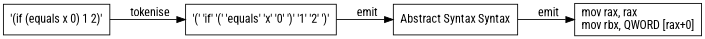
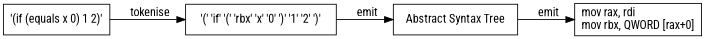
(261, 20) -> (261, 20)
(455, 20) -> (455, 20)
(638, 20) -> (638, 20)
